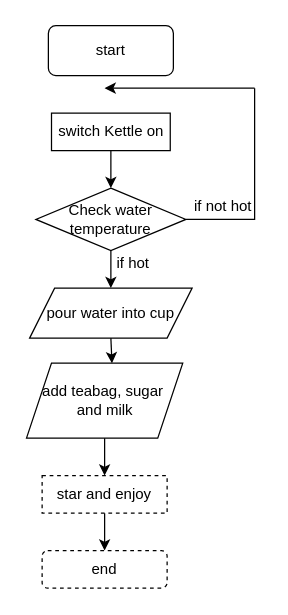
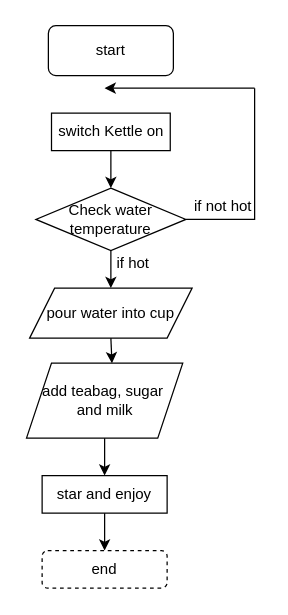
(104, 494) -> (104, 494)
